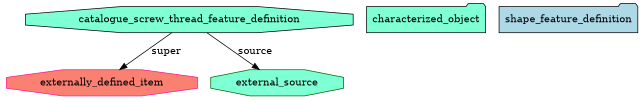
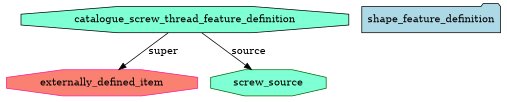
(426, 20) -> none
(277, 83) -> (268, 83)
